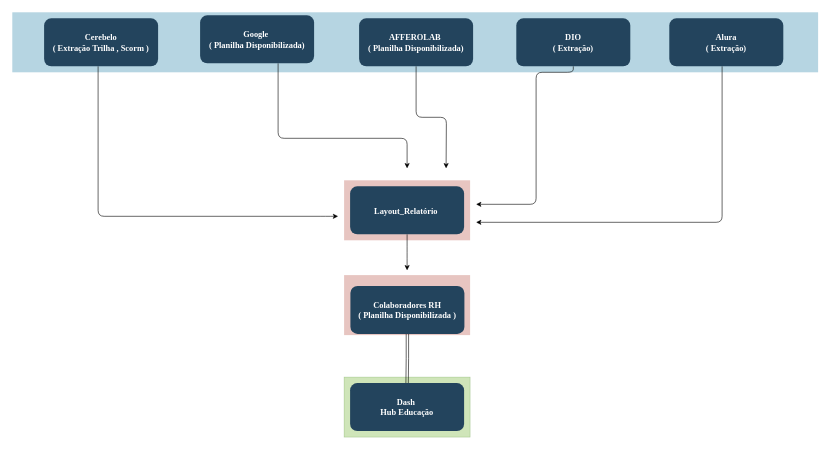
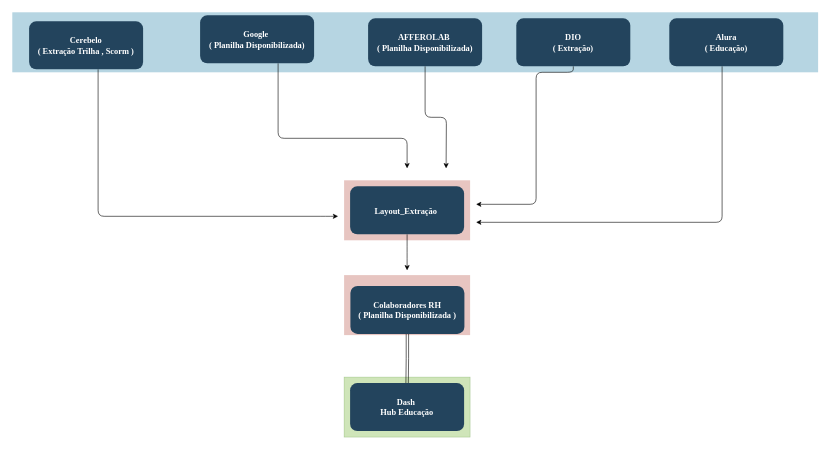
(726, 38) -> (726, 38)
(101, 42) -> (86, 45)
(416, 42) -> (425, 42)
(407, 211) -> (407, 211)
